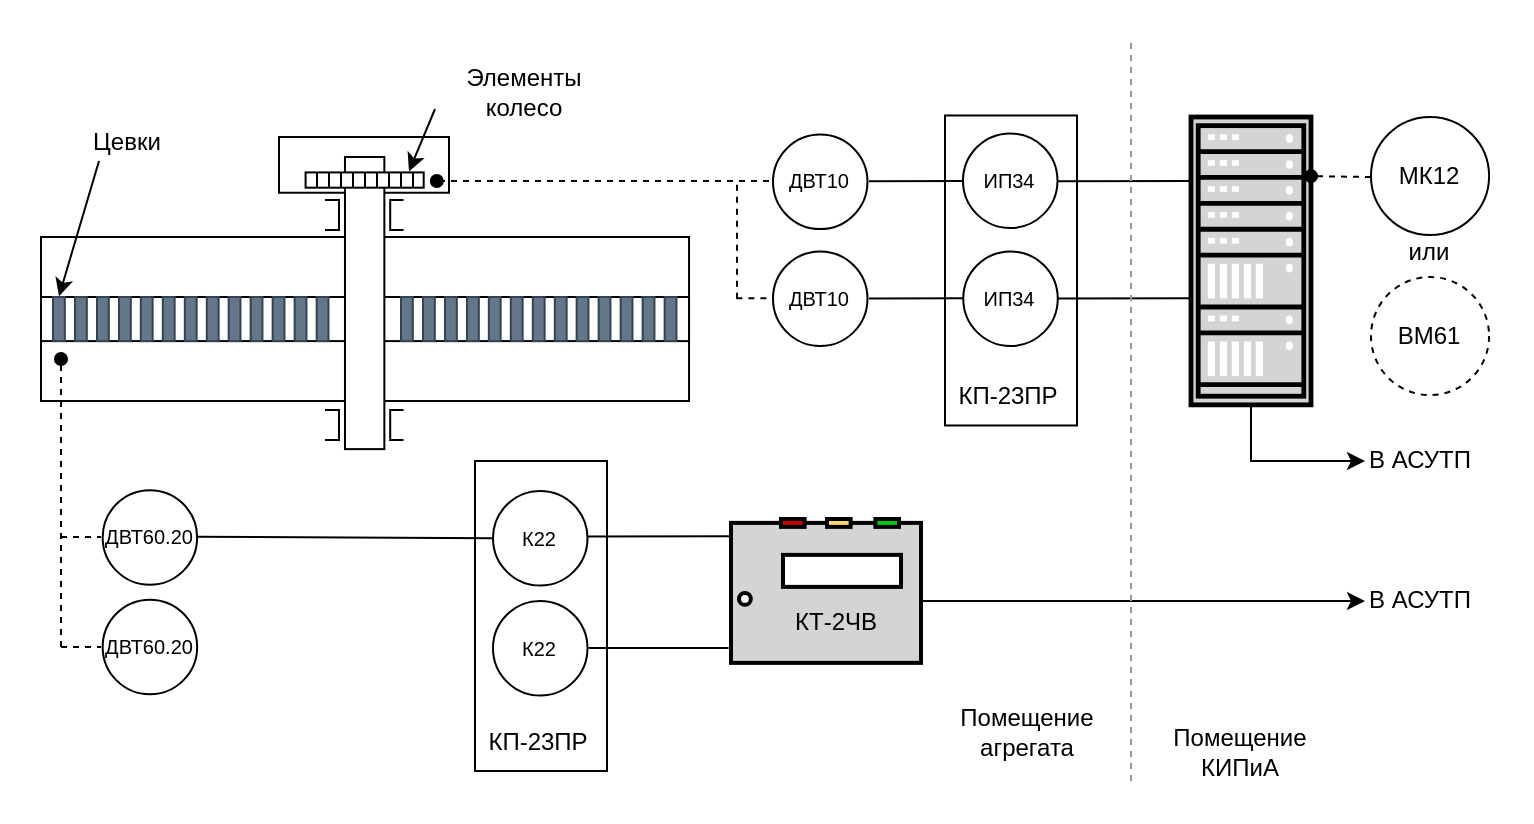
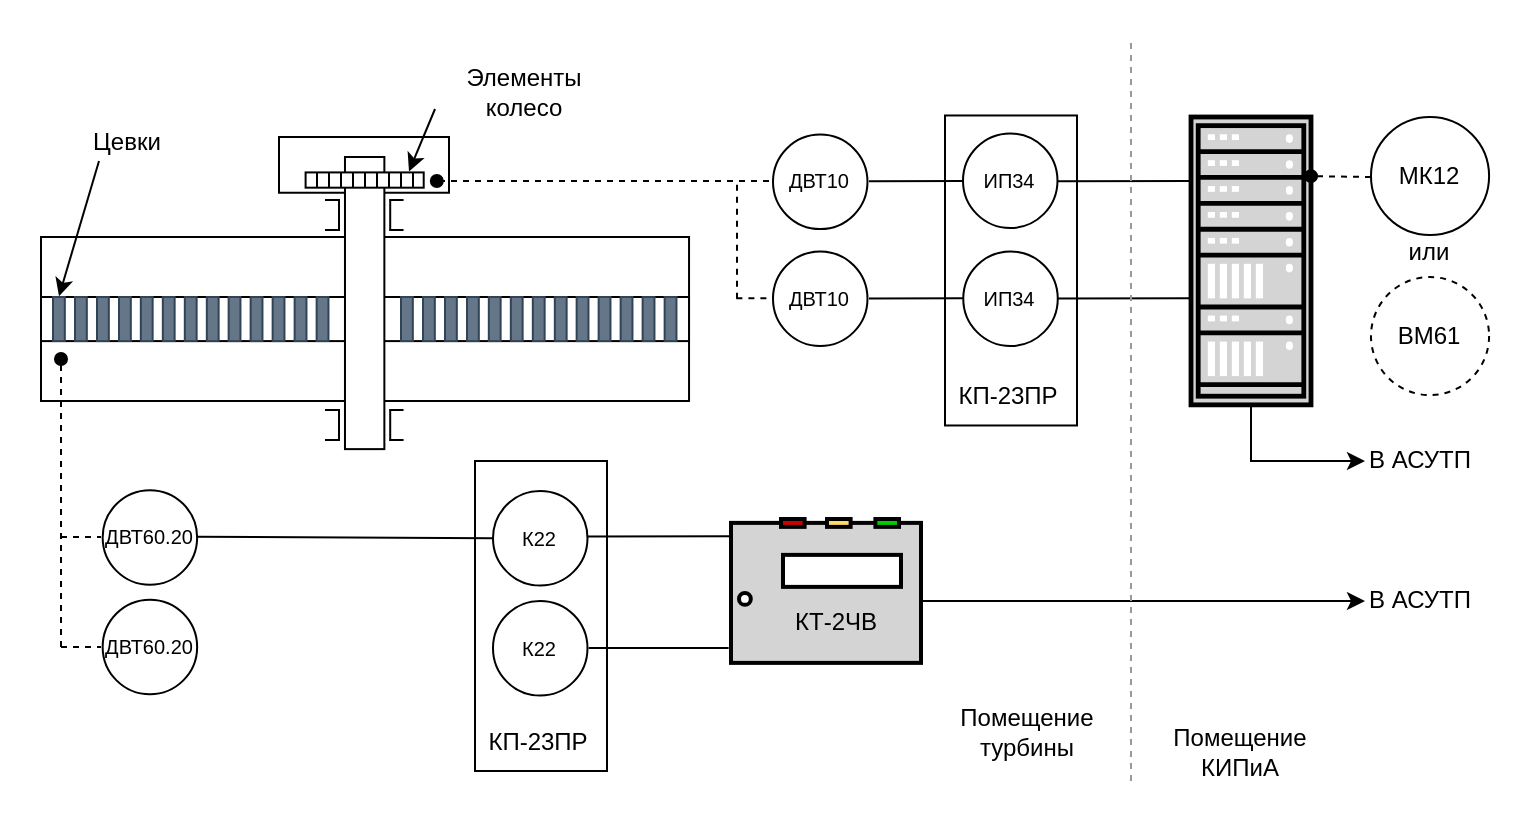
(1028, 733) -> (1028, 733)
